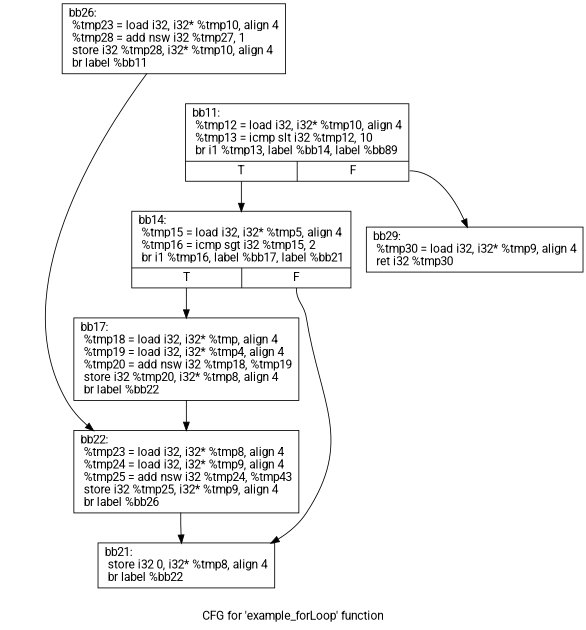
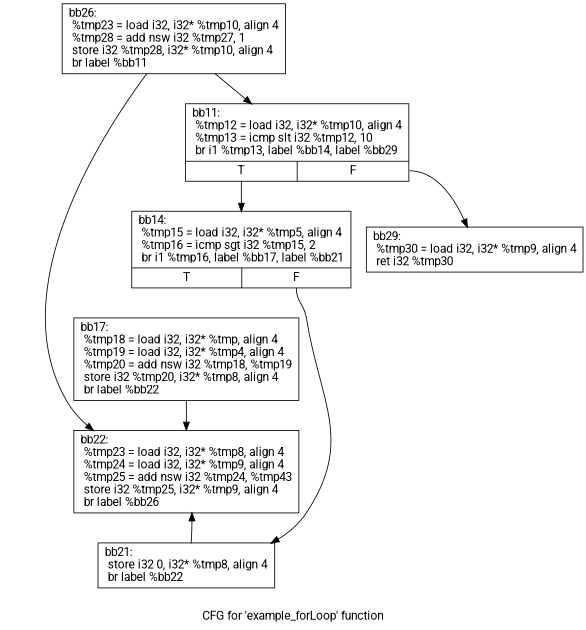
none -> (230, 86)
(295, 151) -> (295, 151)
(186, 299) -> none
(181, 524) -> (192, 532)
